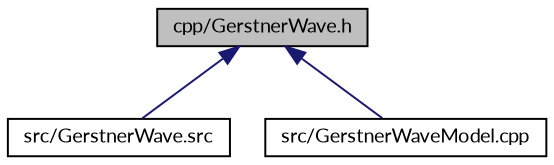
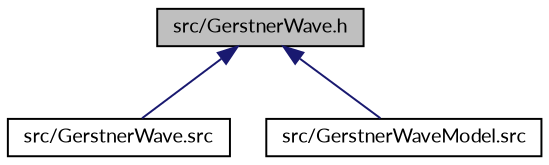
(262, 28) -> (260, 28)
(406, 138) -> (404, 138)
